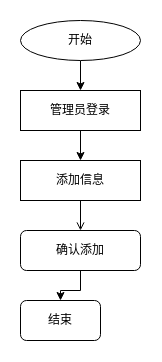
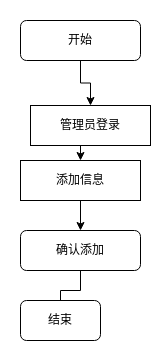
(81, 41) -> (81, 41)
(81, 111) -> (91, 126)
(81, 224) -> (81, 222)
(62, 291) -> (61, 293)
